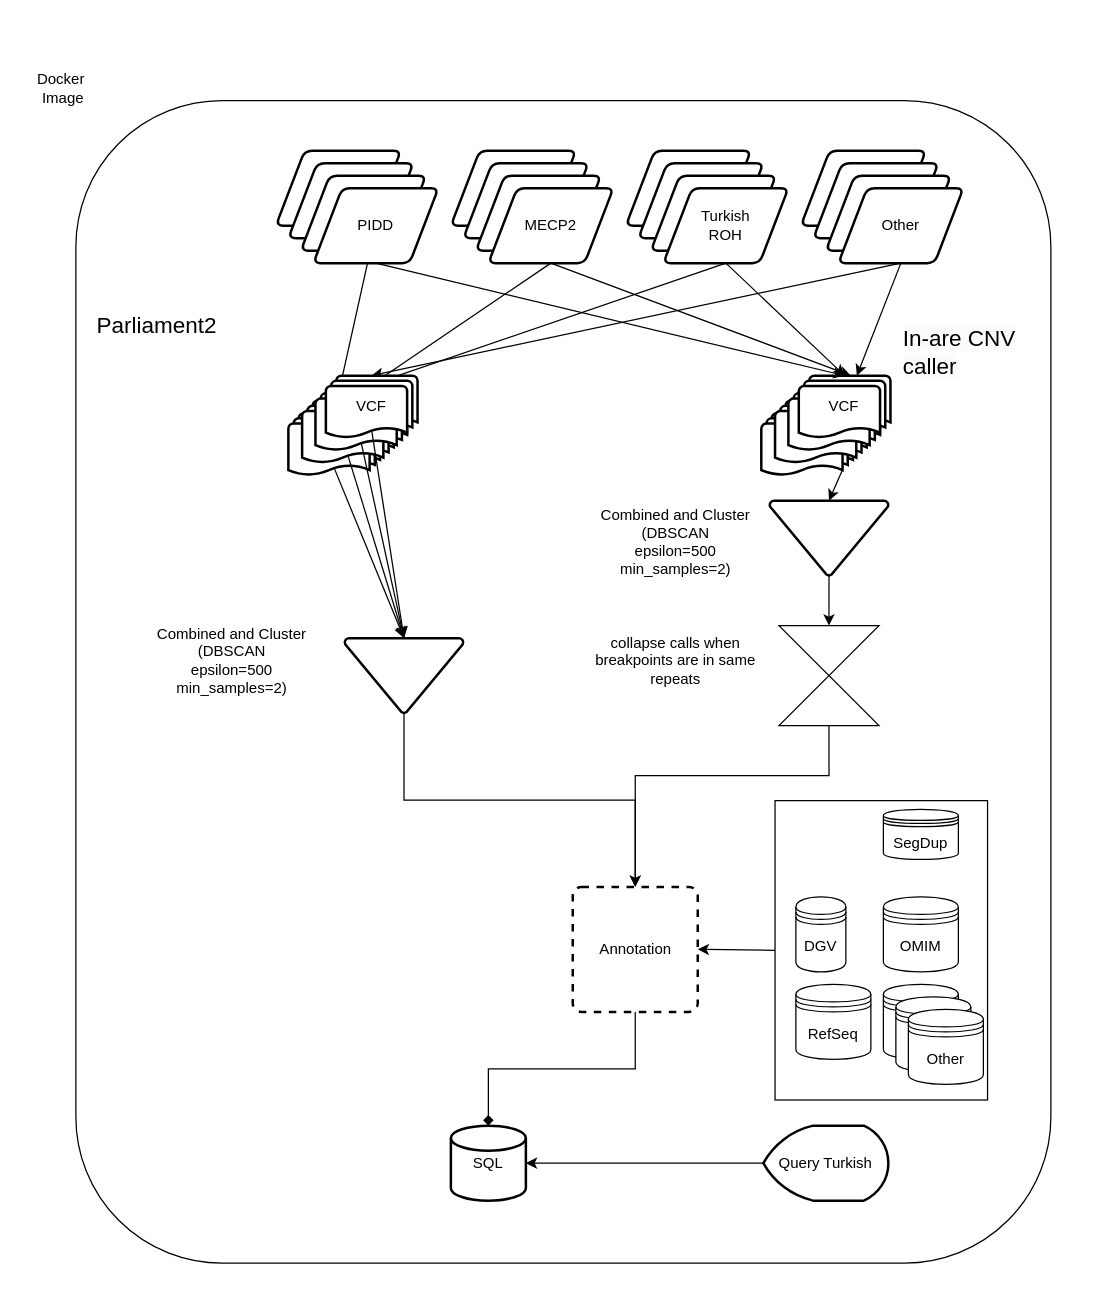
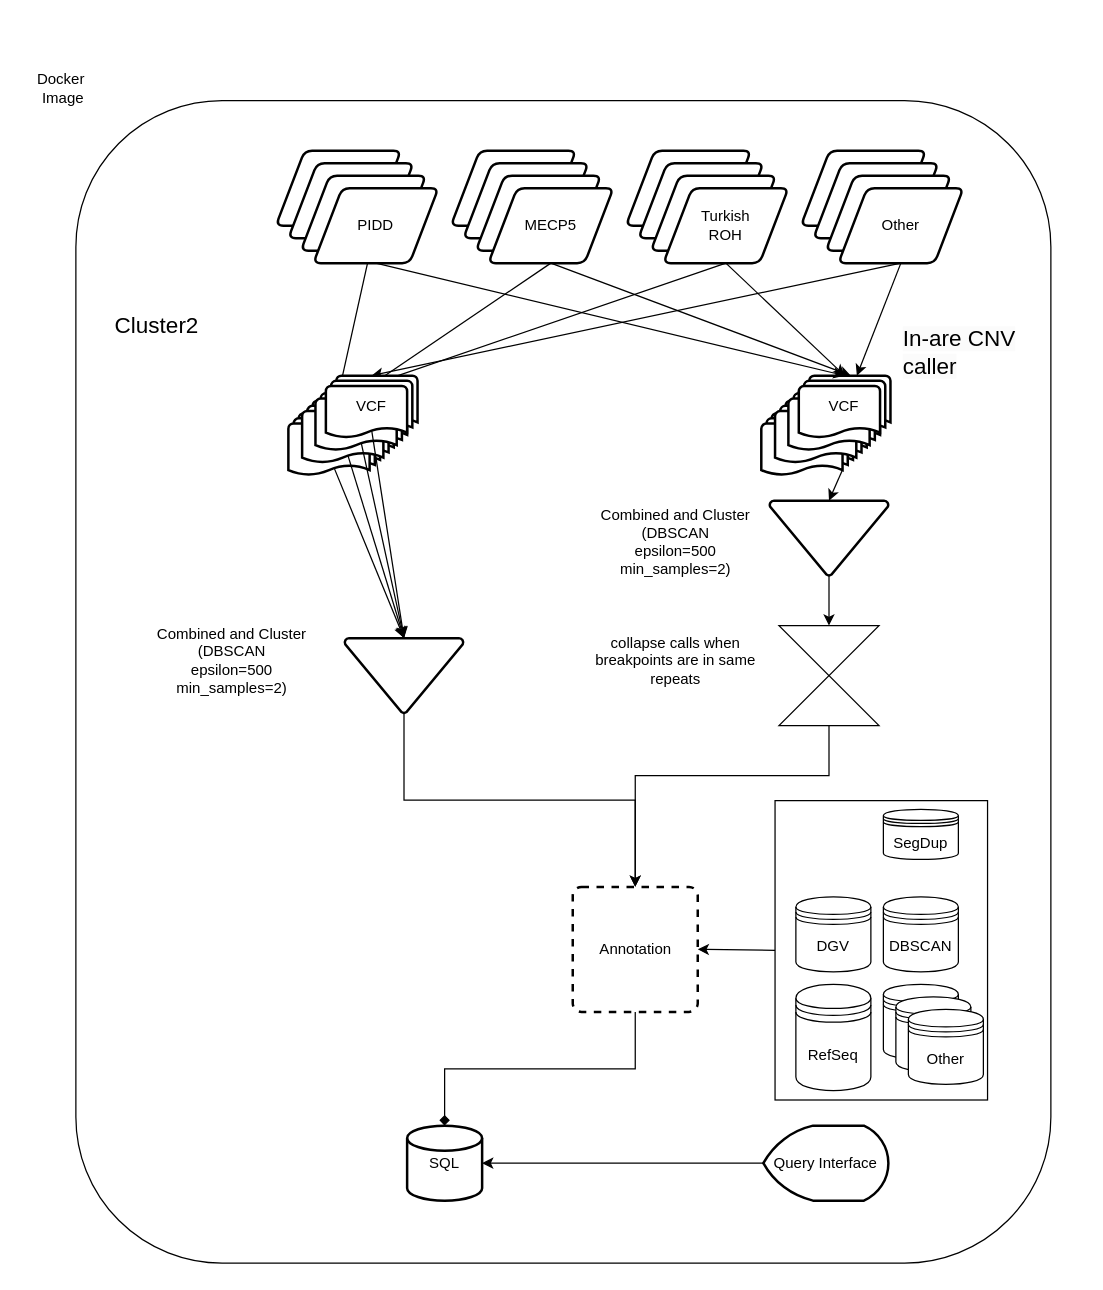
(551, 226) -> (551, 226)
(157, 326) -> (157, 326)
(821, 934) -> (833, 934)
(921, 947) -> (921, 947)
(833, 1022) -> (833, 1038)
(488, 1163) -> (444, 1163)
(826, 1163) -> (826, 1163)
